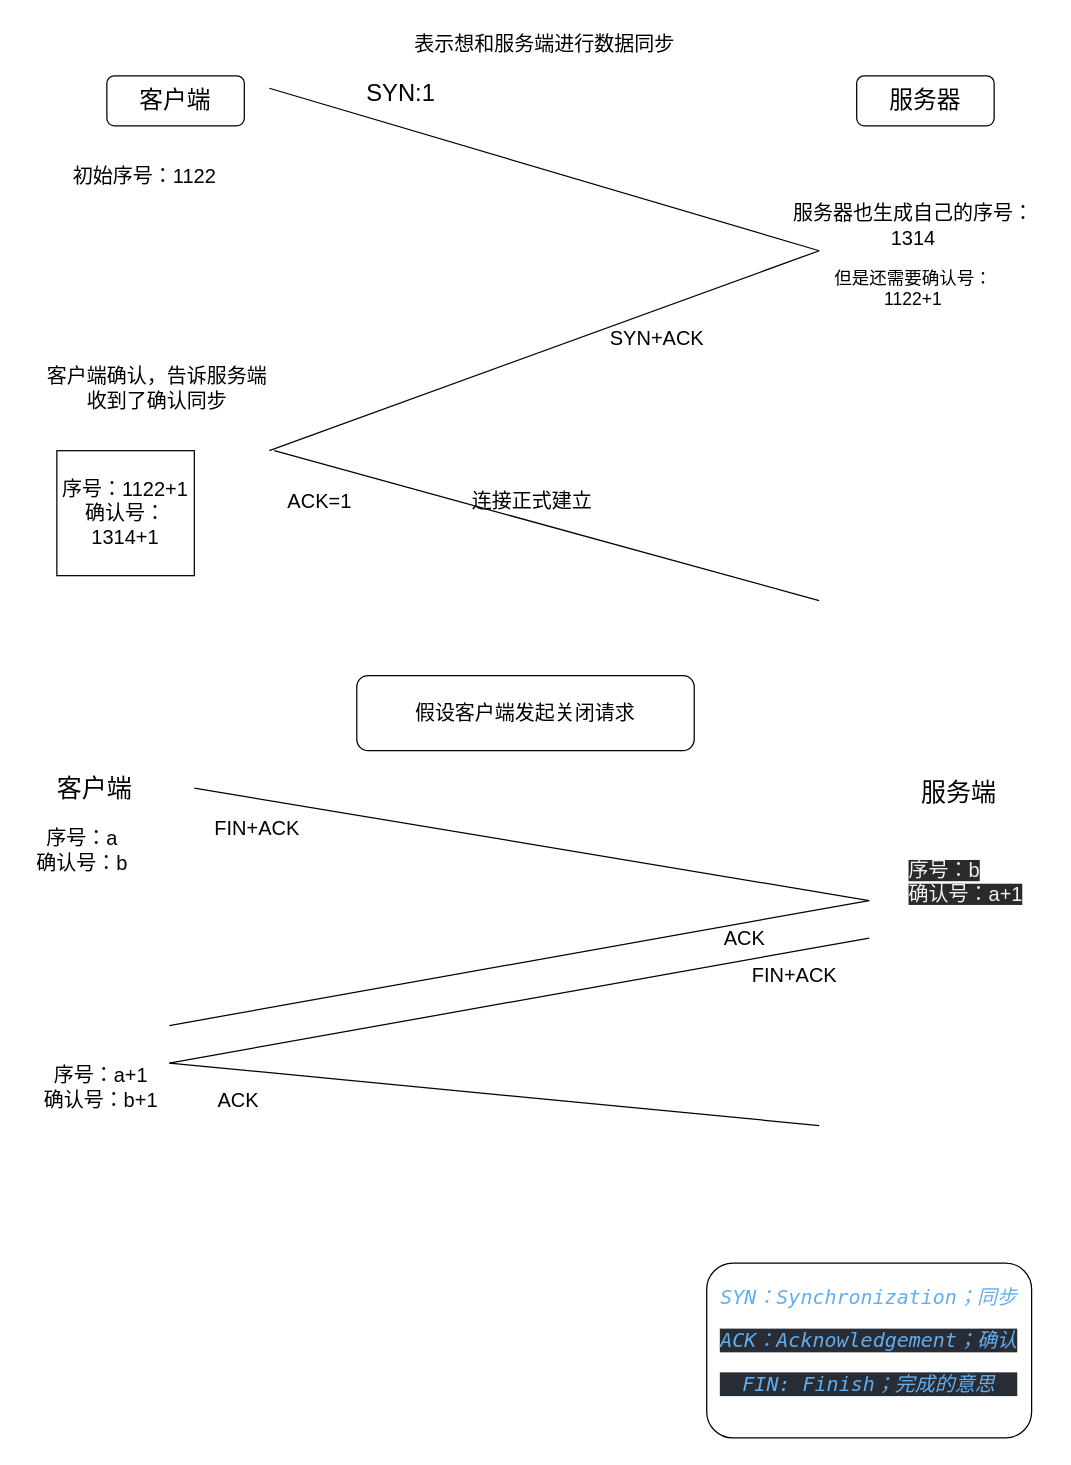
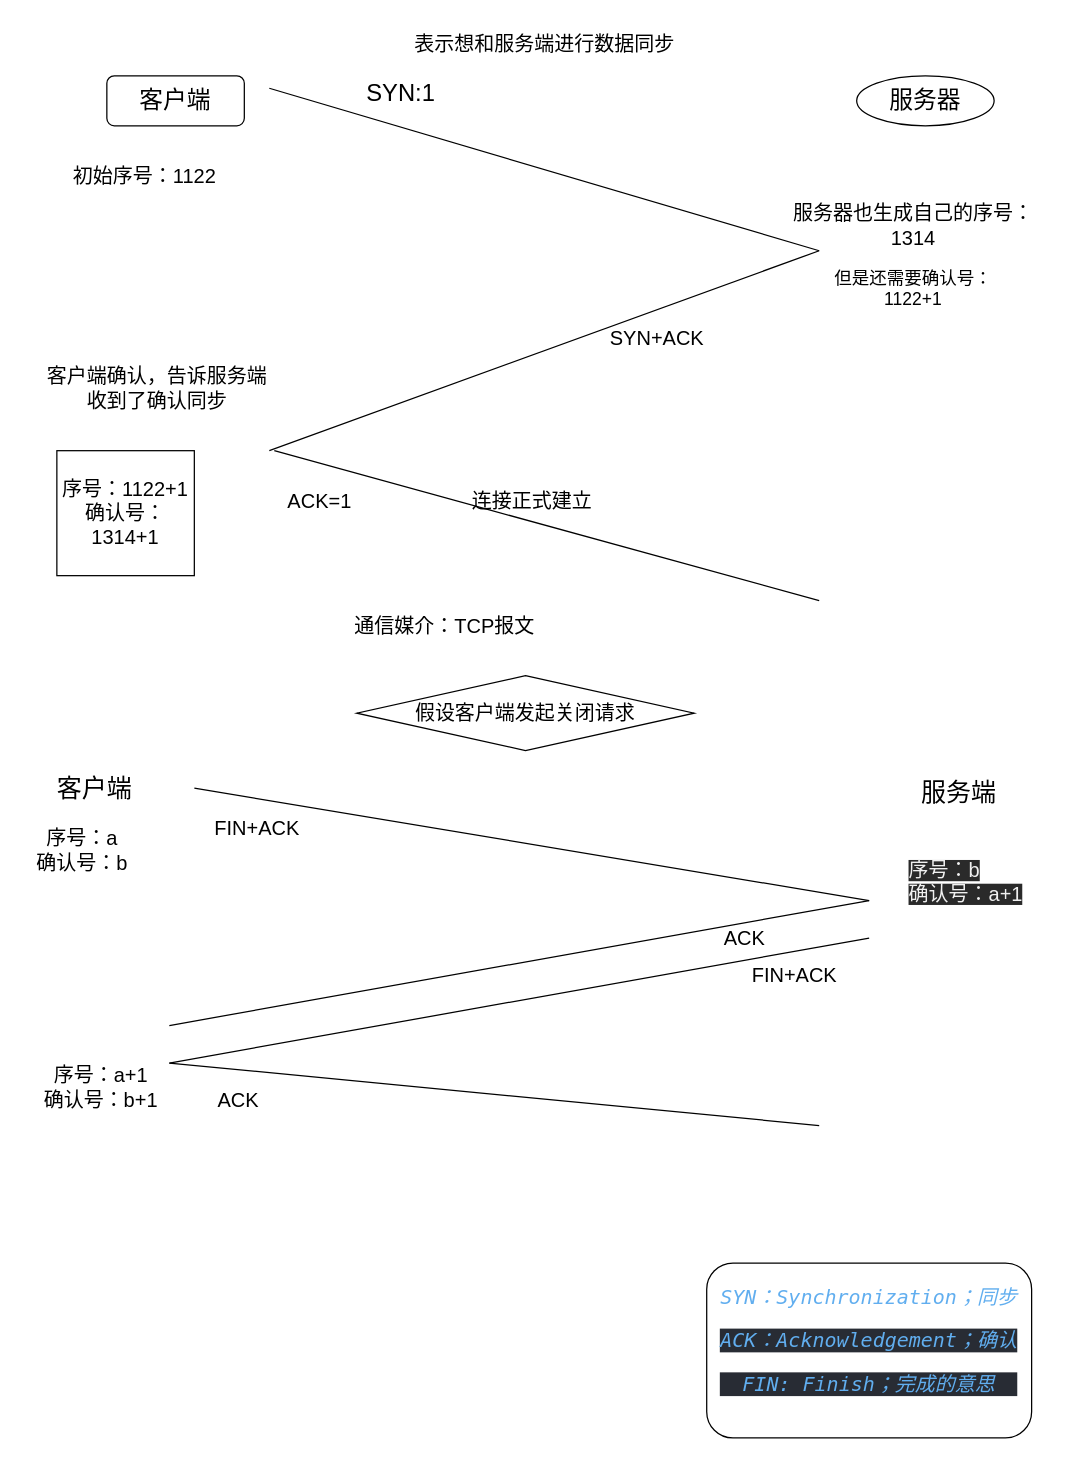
(926, 101) -> (926, 101)
none -> (444, 626)
(526, 713) -> (526, 713)
